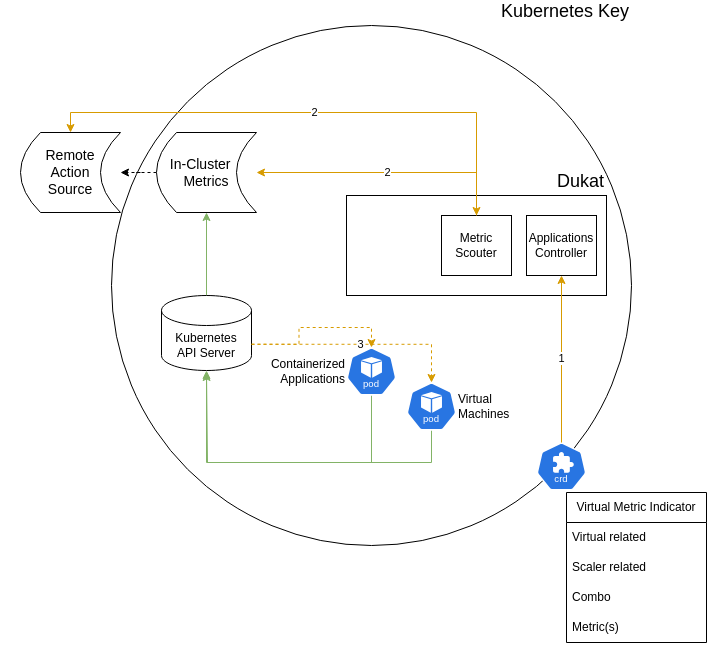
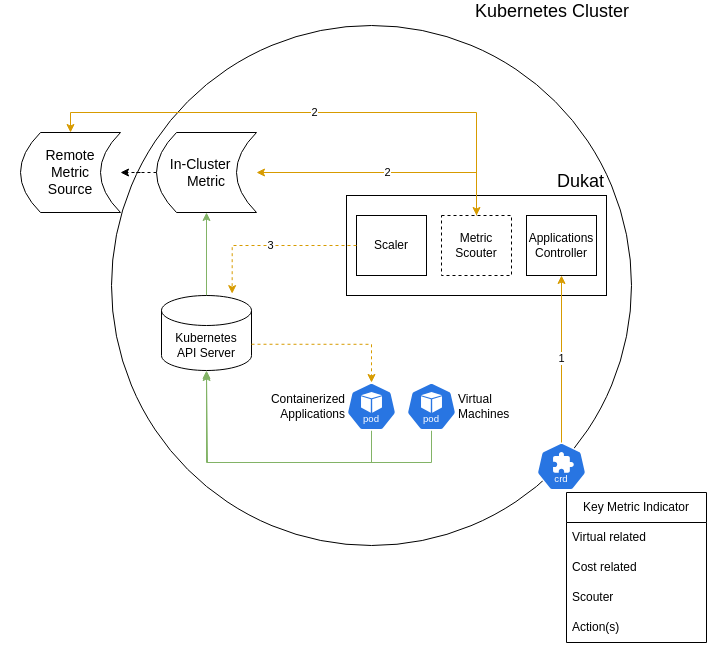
(561, 12) -> (543, 12)
(71, 173) -> (71, 173)
(207, 173) -> (207, 173)
none -> (274, 246)
none -> (392, 246)
(477, 246) -> (477, 246)
(418, 344) -> none
(372, 372) -> (372, 407)
(637, 508) -> (637, 508)
(615, 568) -> (610, 568)
(589, 598) -> (596, 598)
(601, 628) -> (601, 628)
